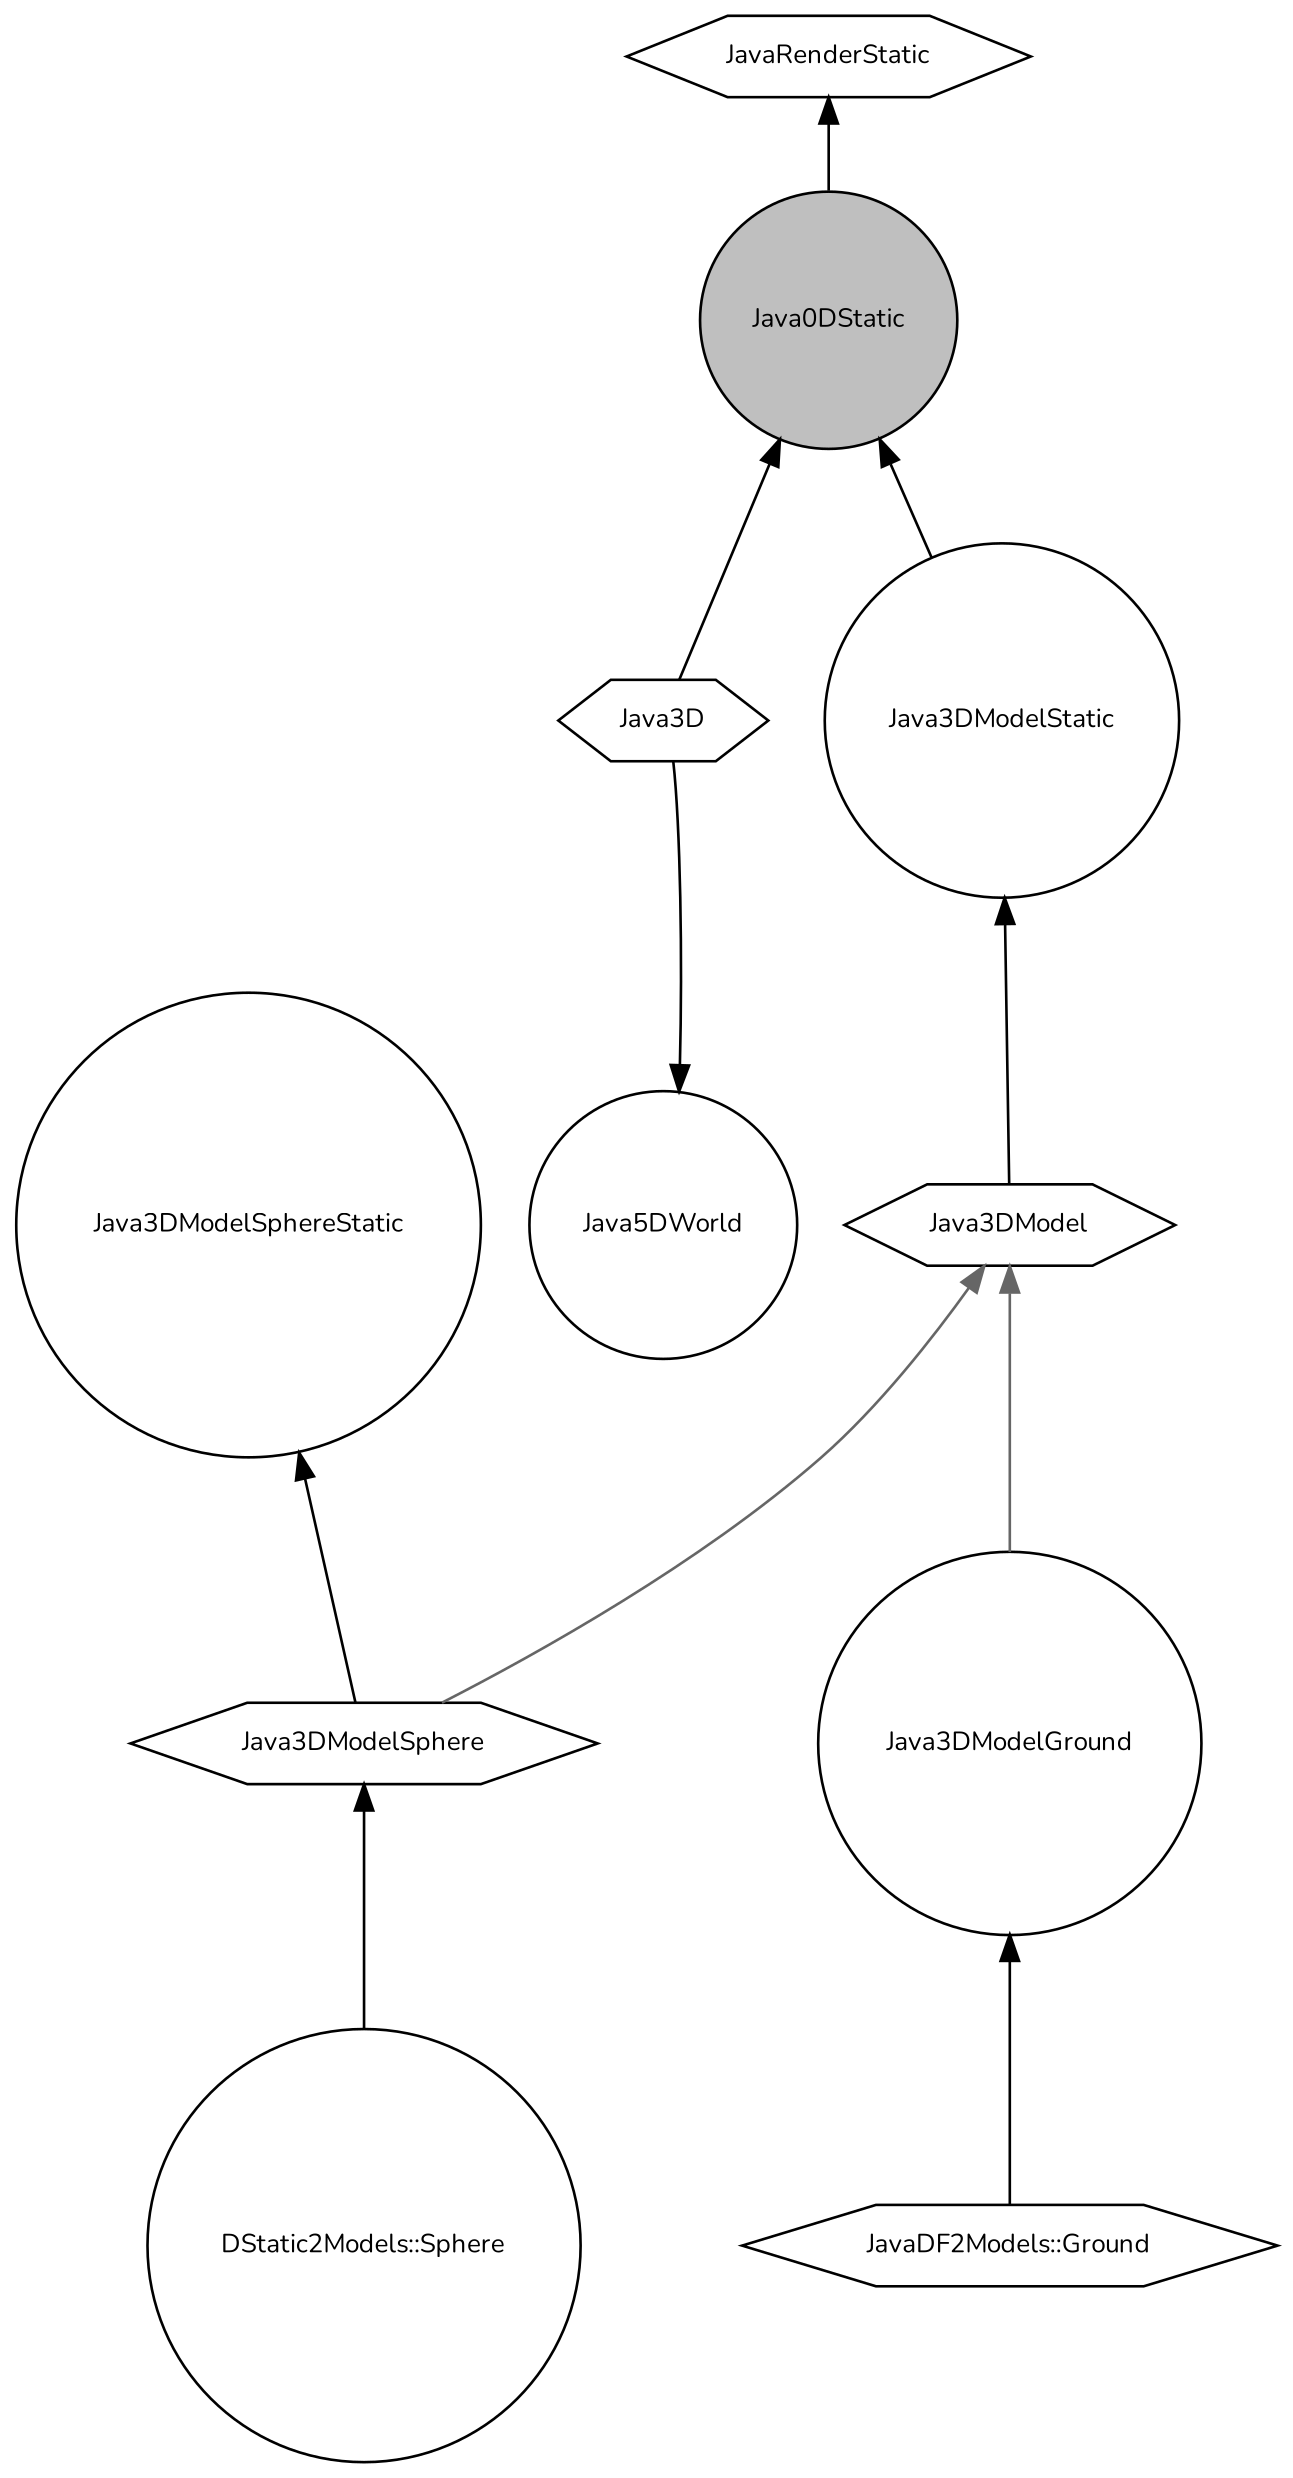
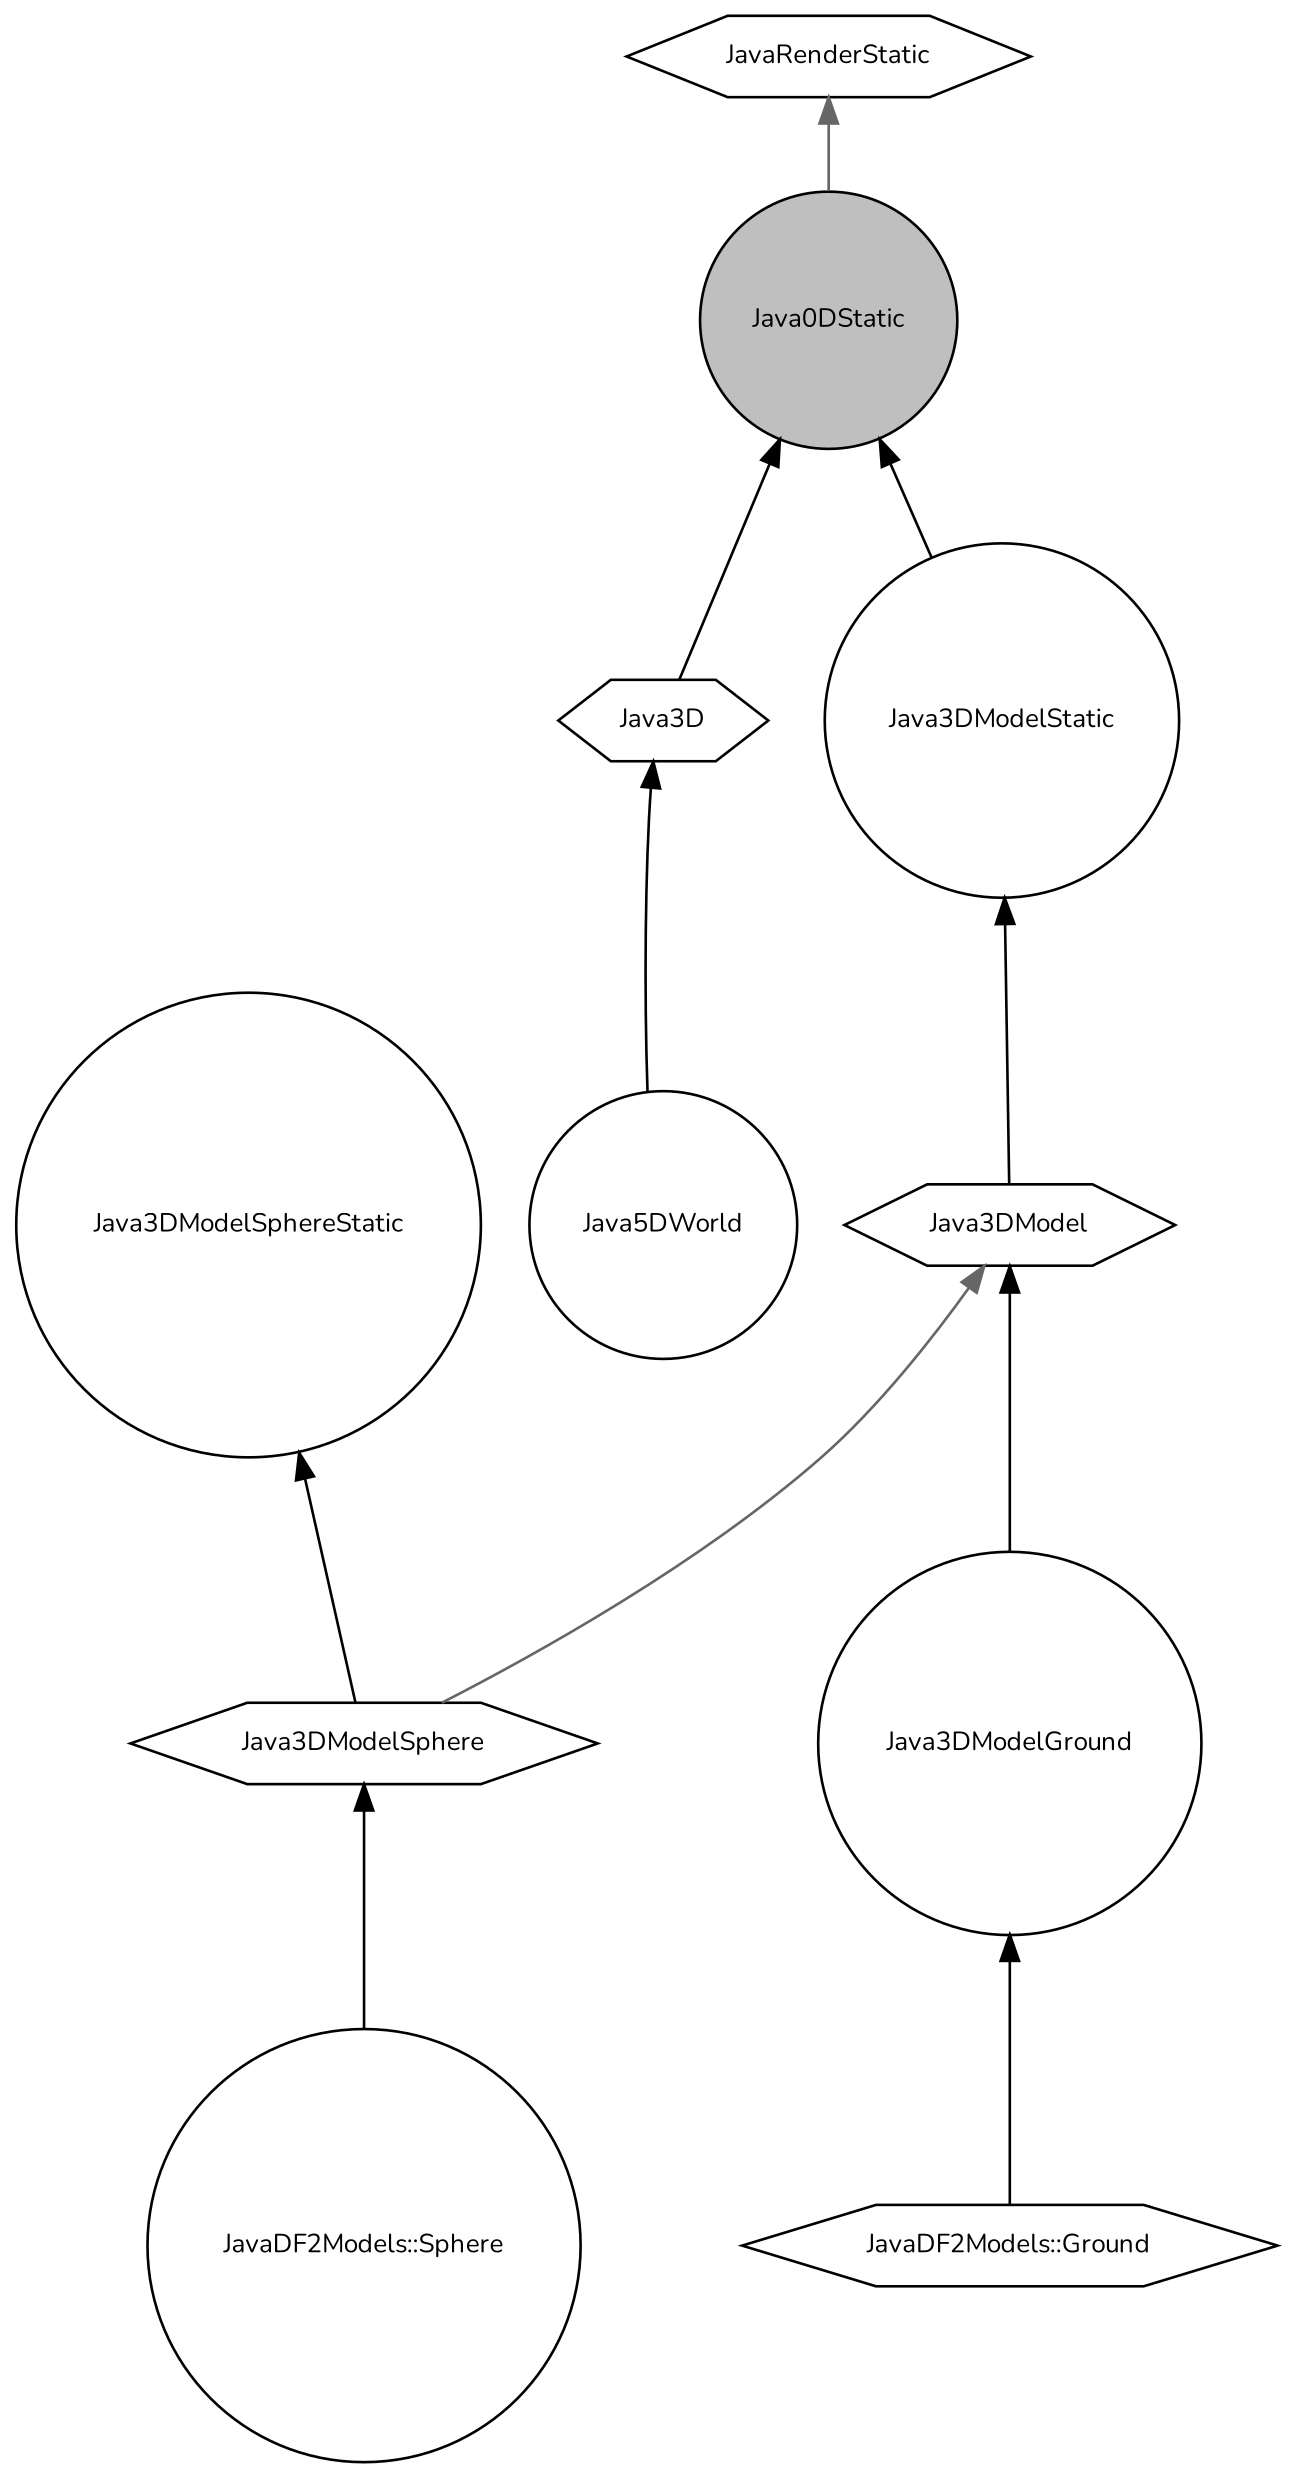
(829, 157) -> (829, 157)
(681, 913) -> (646, 940)
(1010, 1423) -> (1010, 1423)
(364, 2246) -> (364, 2246)
